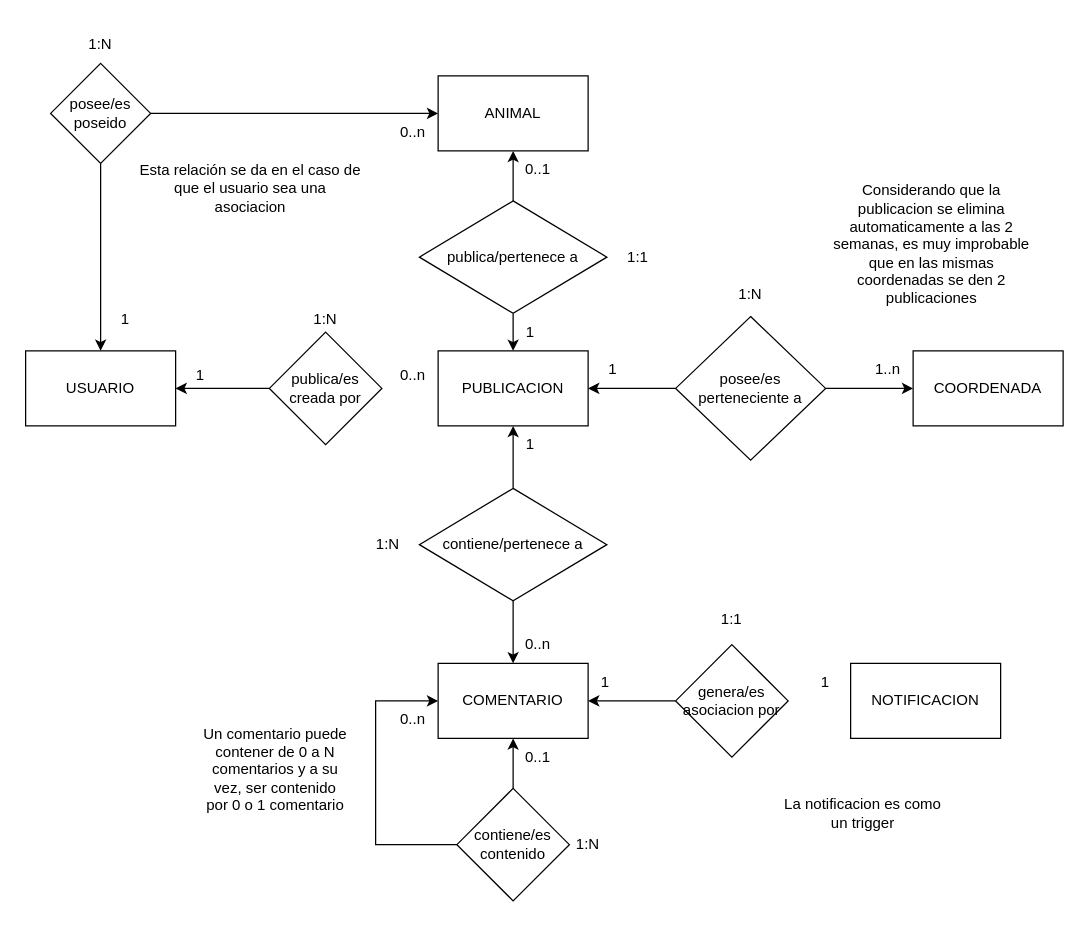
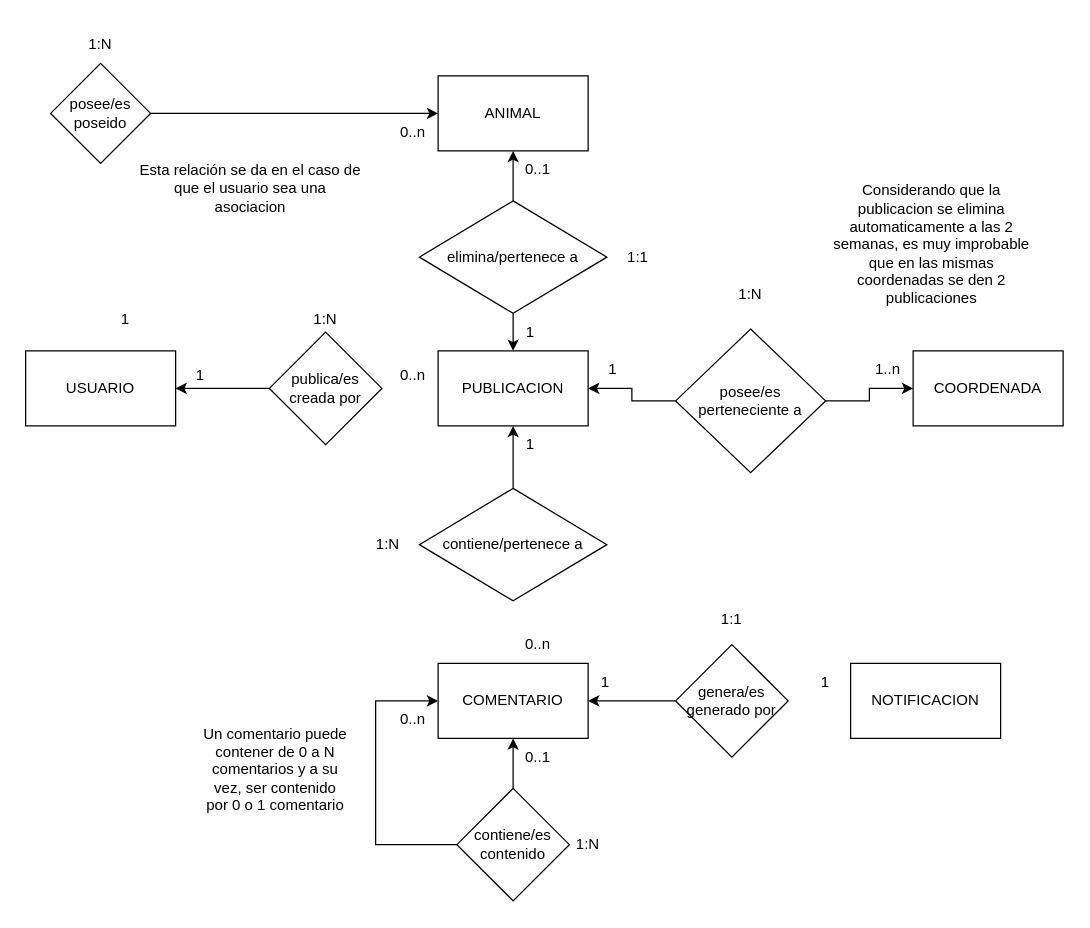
(101, 252) -> none
(513, 257) -> (513, 257)
(751, 388) -> (751, 401)
(513, 628) -> none
(732, 701) -> (732, 701)
(863, 813) -> none
